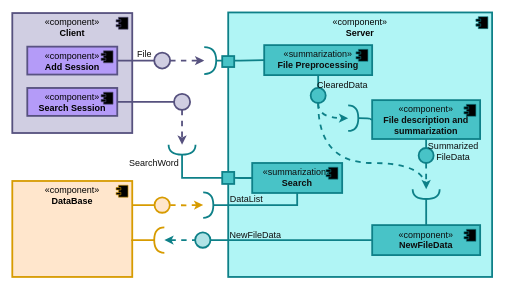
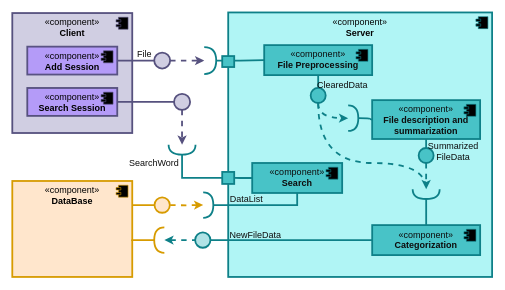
(318, 60) -> (318, 60)
(297, 178) -> (297, 178)
(426, 240) -> (426, 240)
